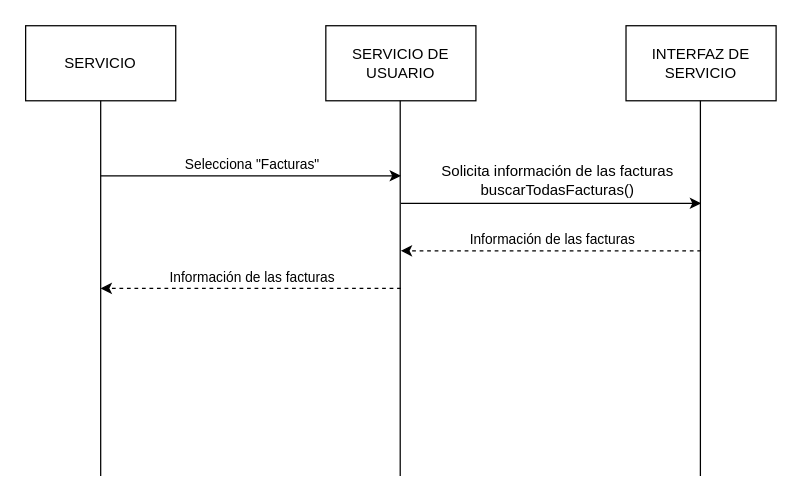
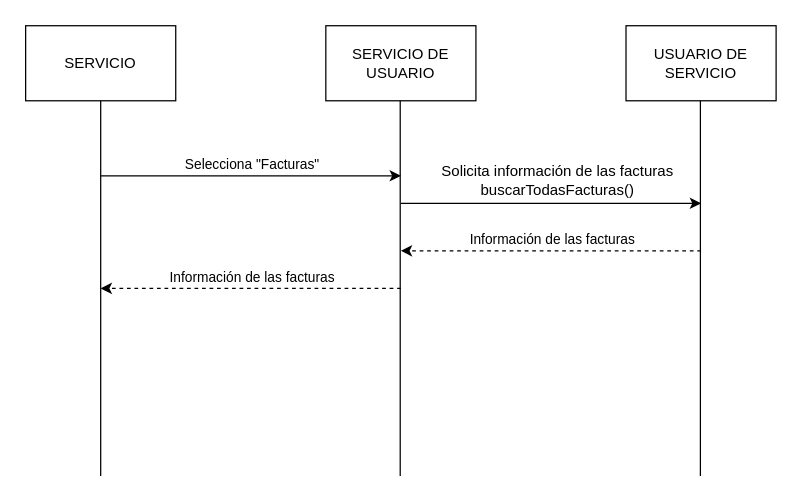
(701, 63) -> (701, 63)
